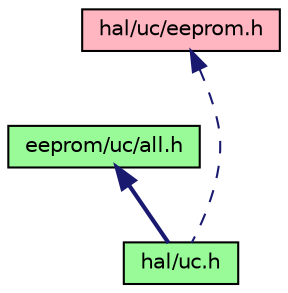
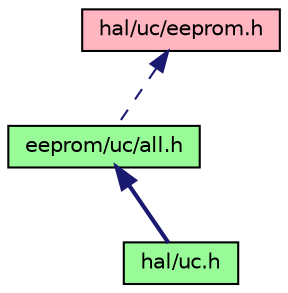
(220, 157) -> (136, 97)
